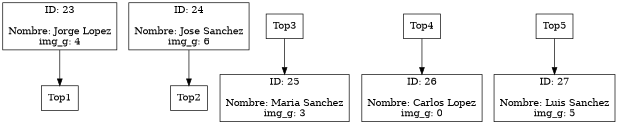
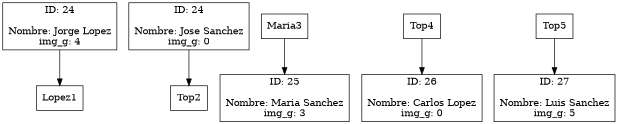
(60, 26) -> (60, 26)
(189, 26) -> (189, 26)
(285, 26) -> (285, 26)
(60, 98) -> (60, 98)
